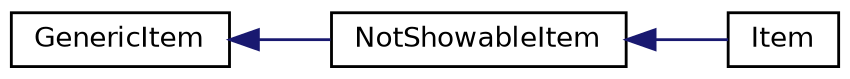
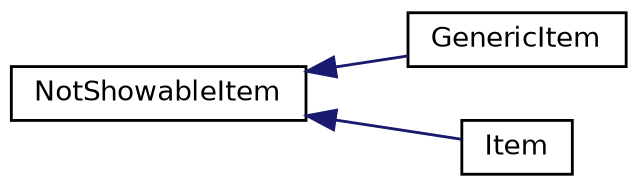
(295, 40) -> (372, 61)
